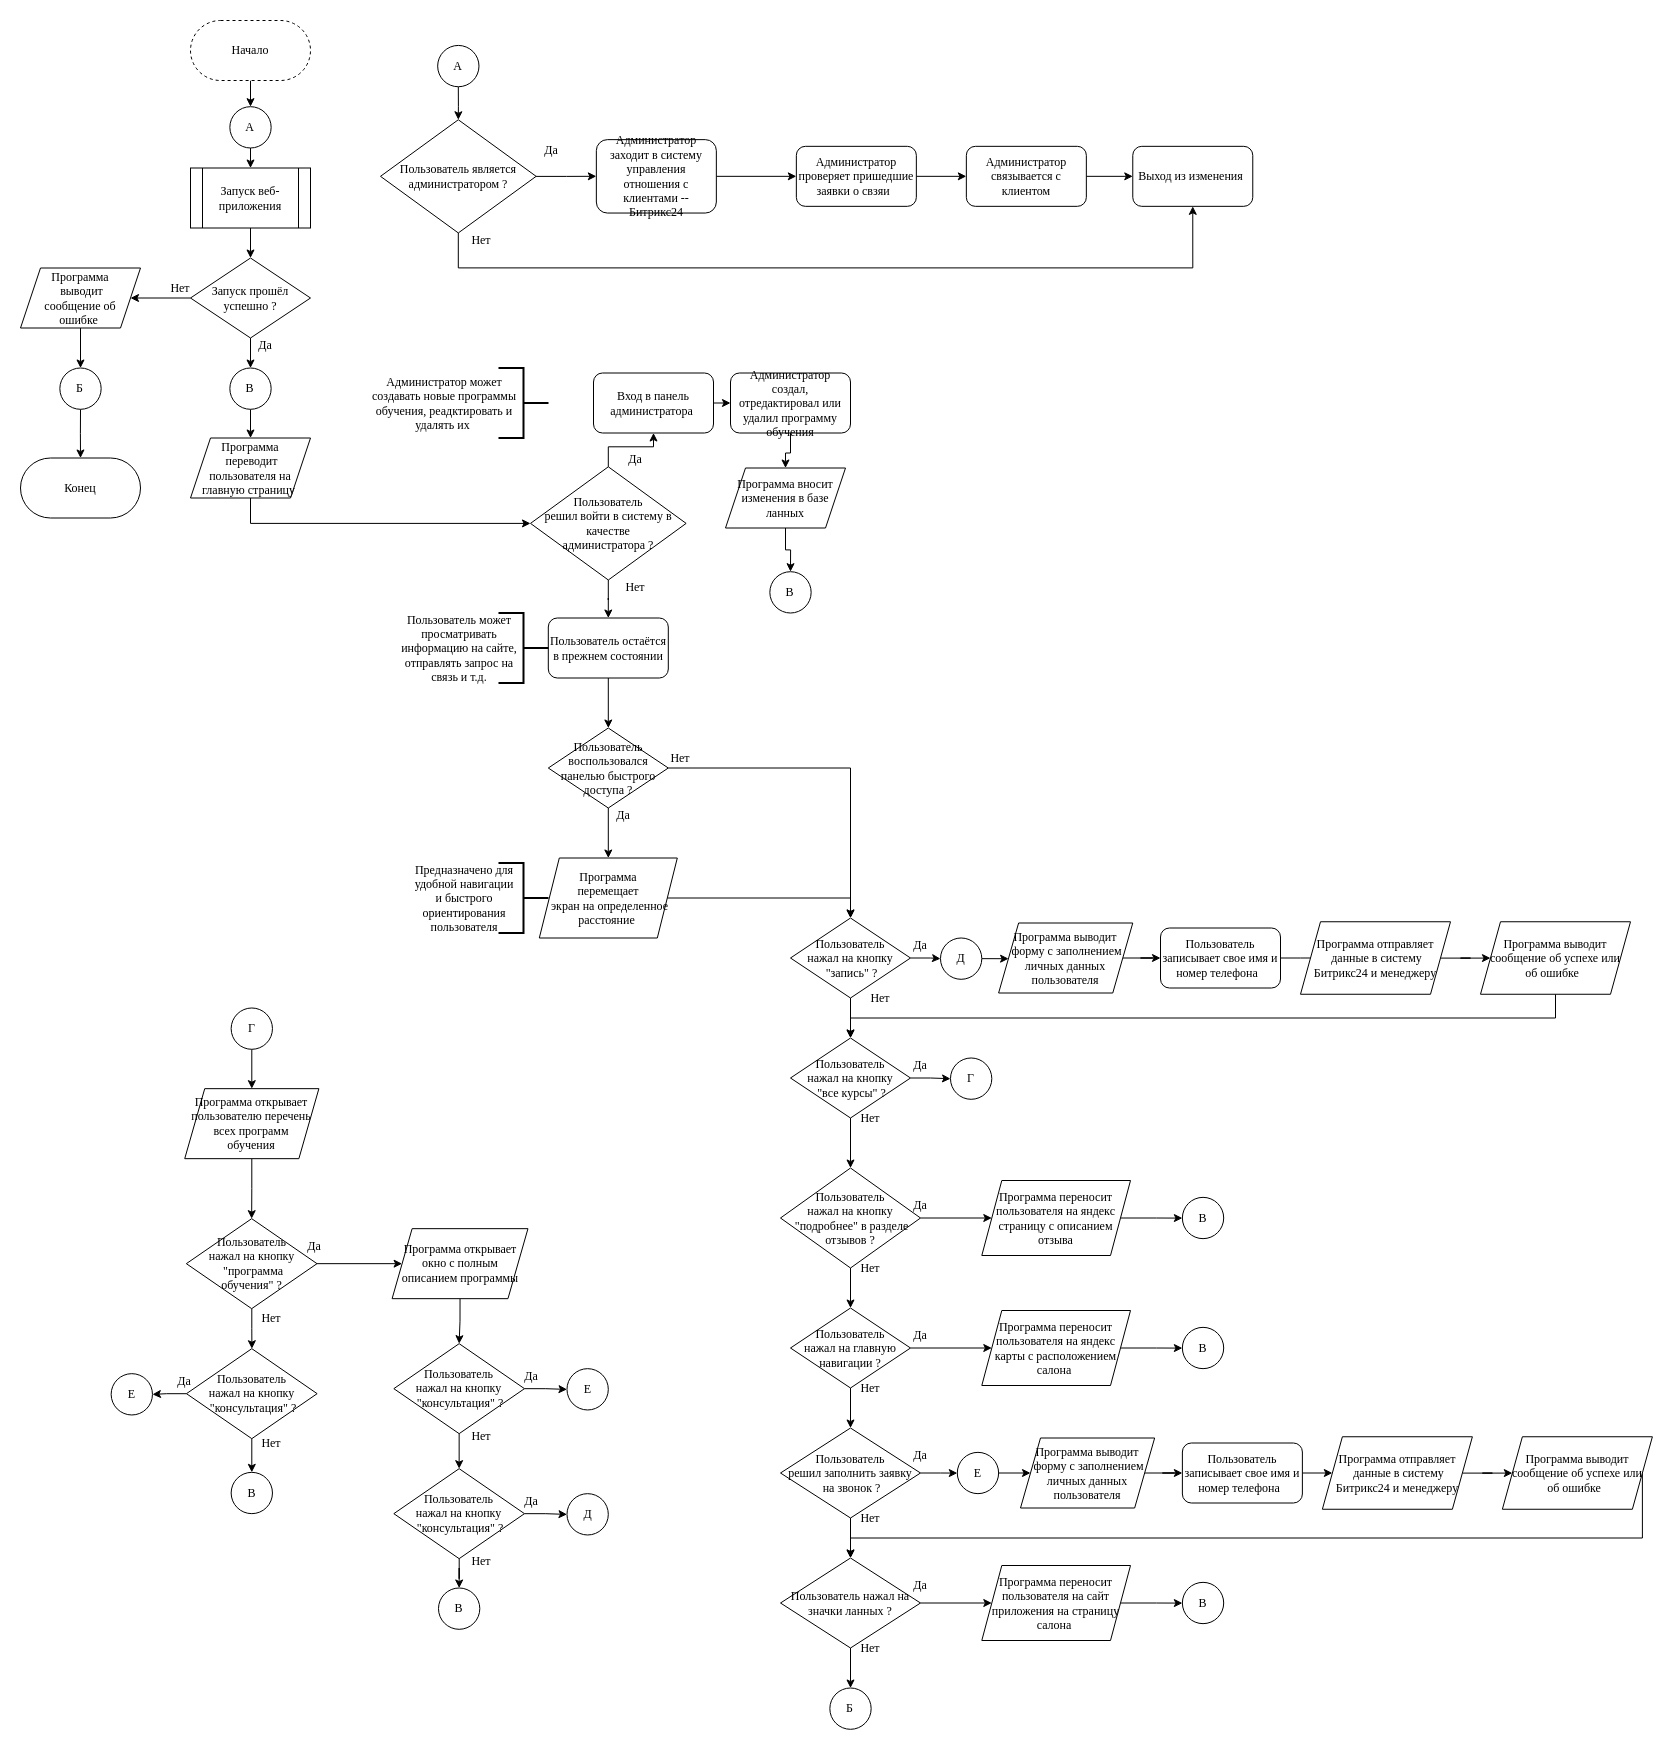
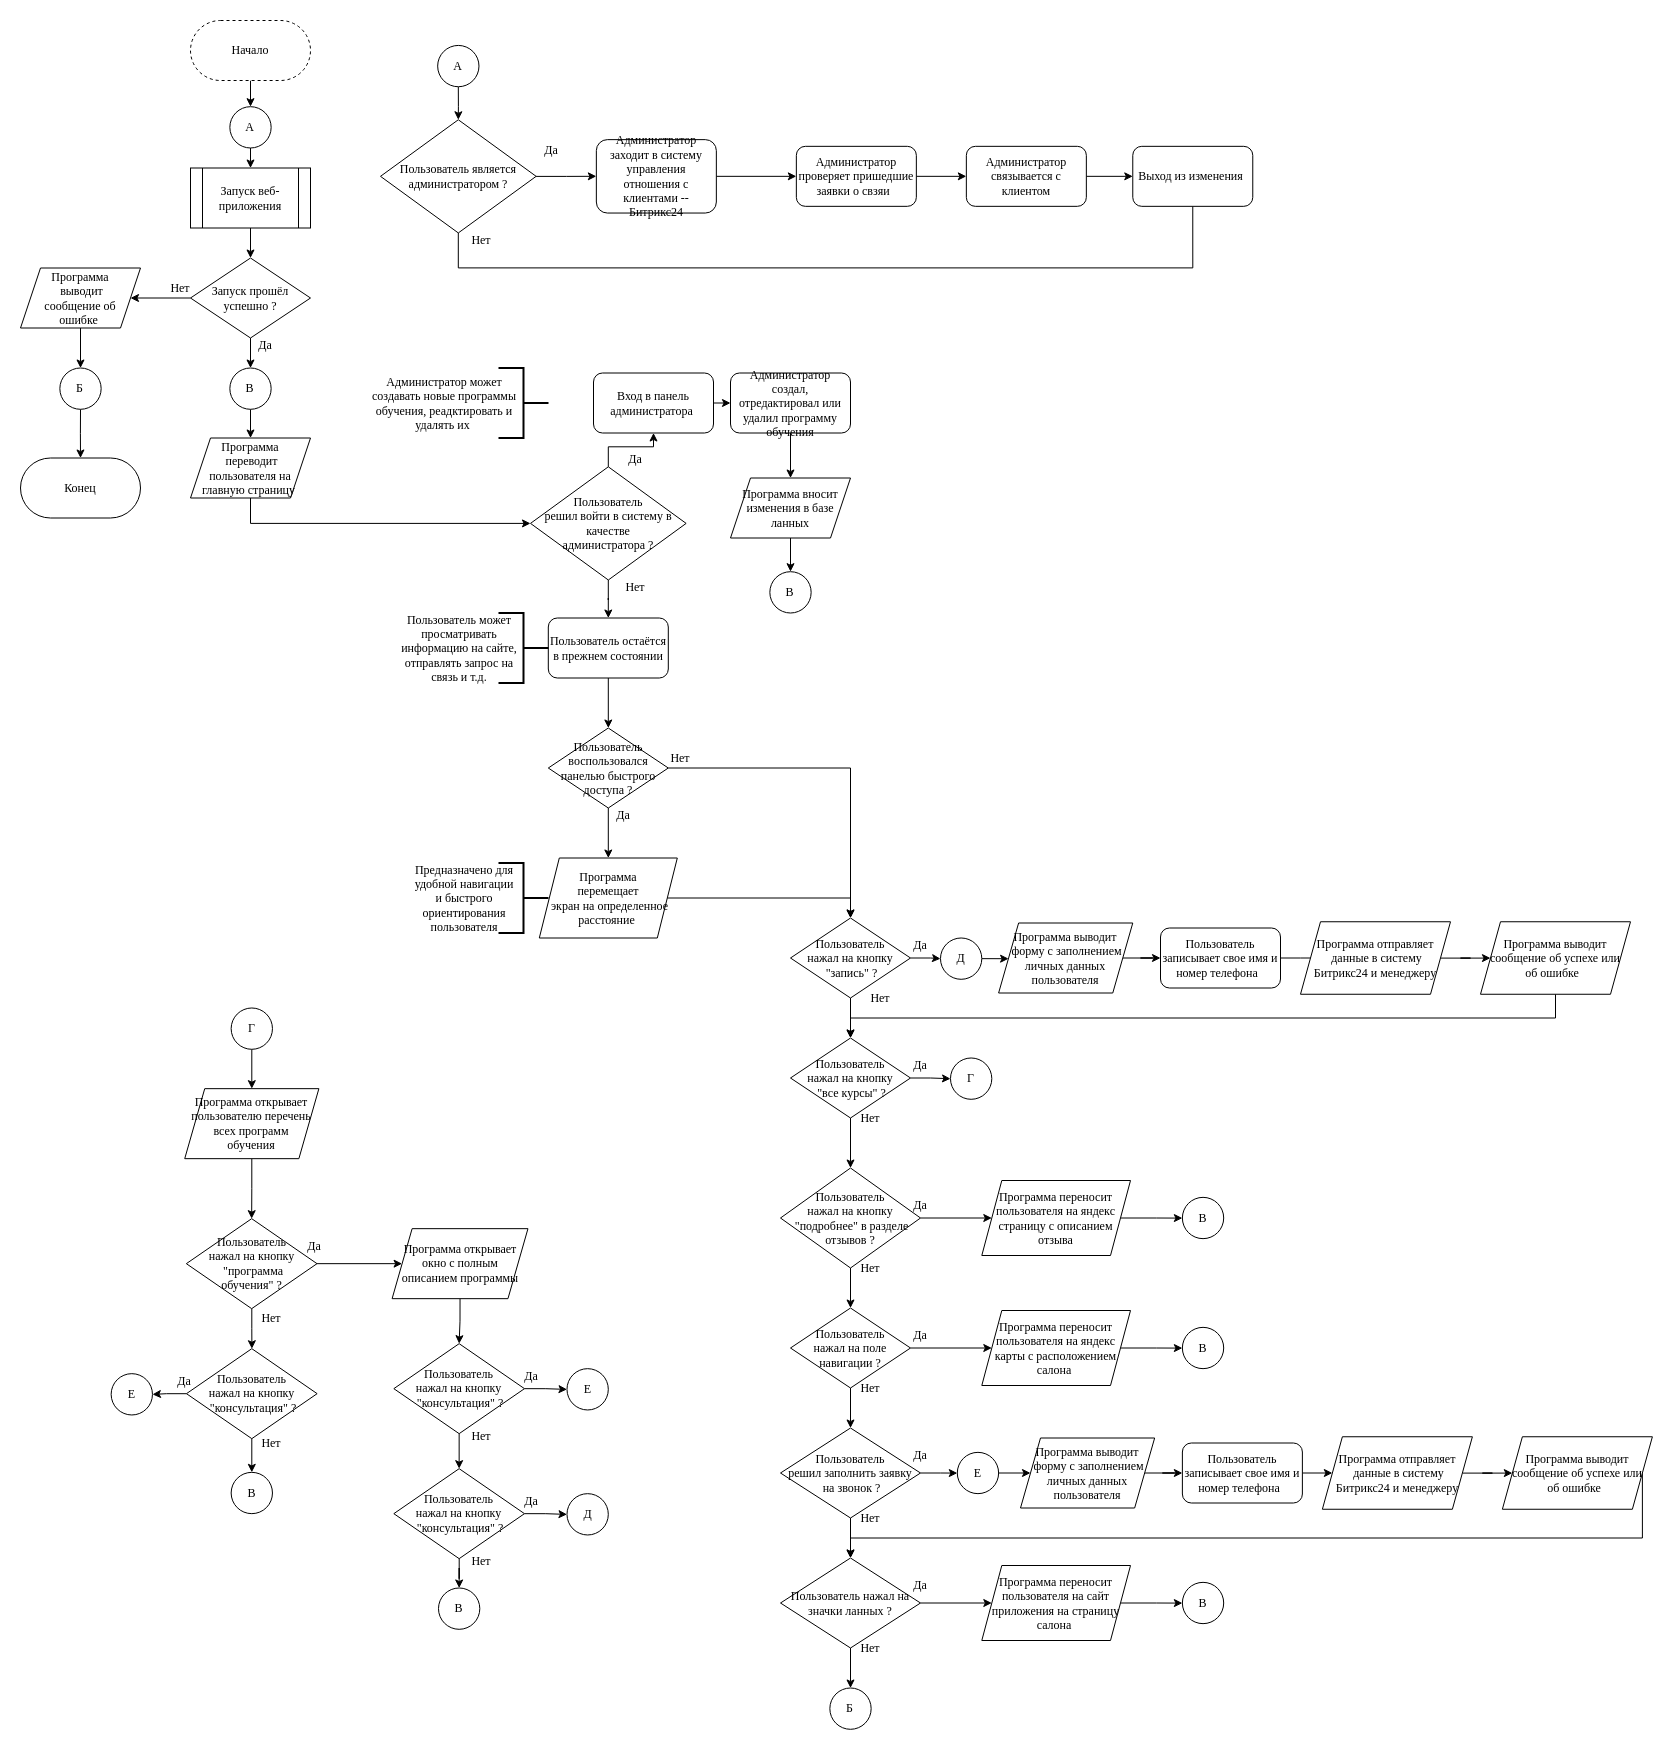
(1193, 215) -> (1193, 211)
(786, 498) -> (791, 508)
(851, 1349) -> (851, 1349)
